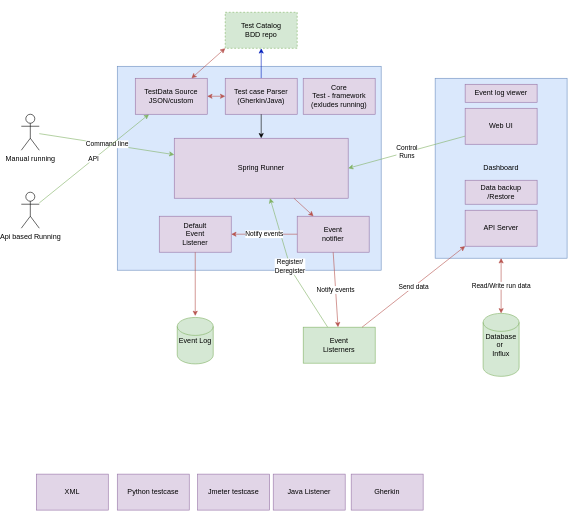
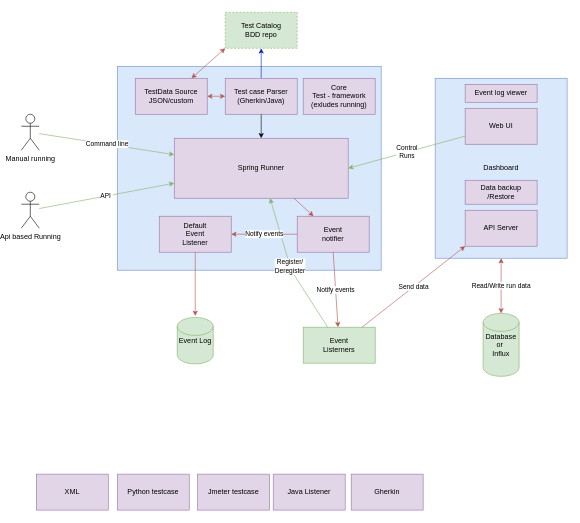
(94, 159) -> (103, 197)
